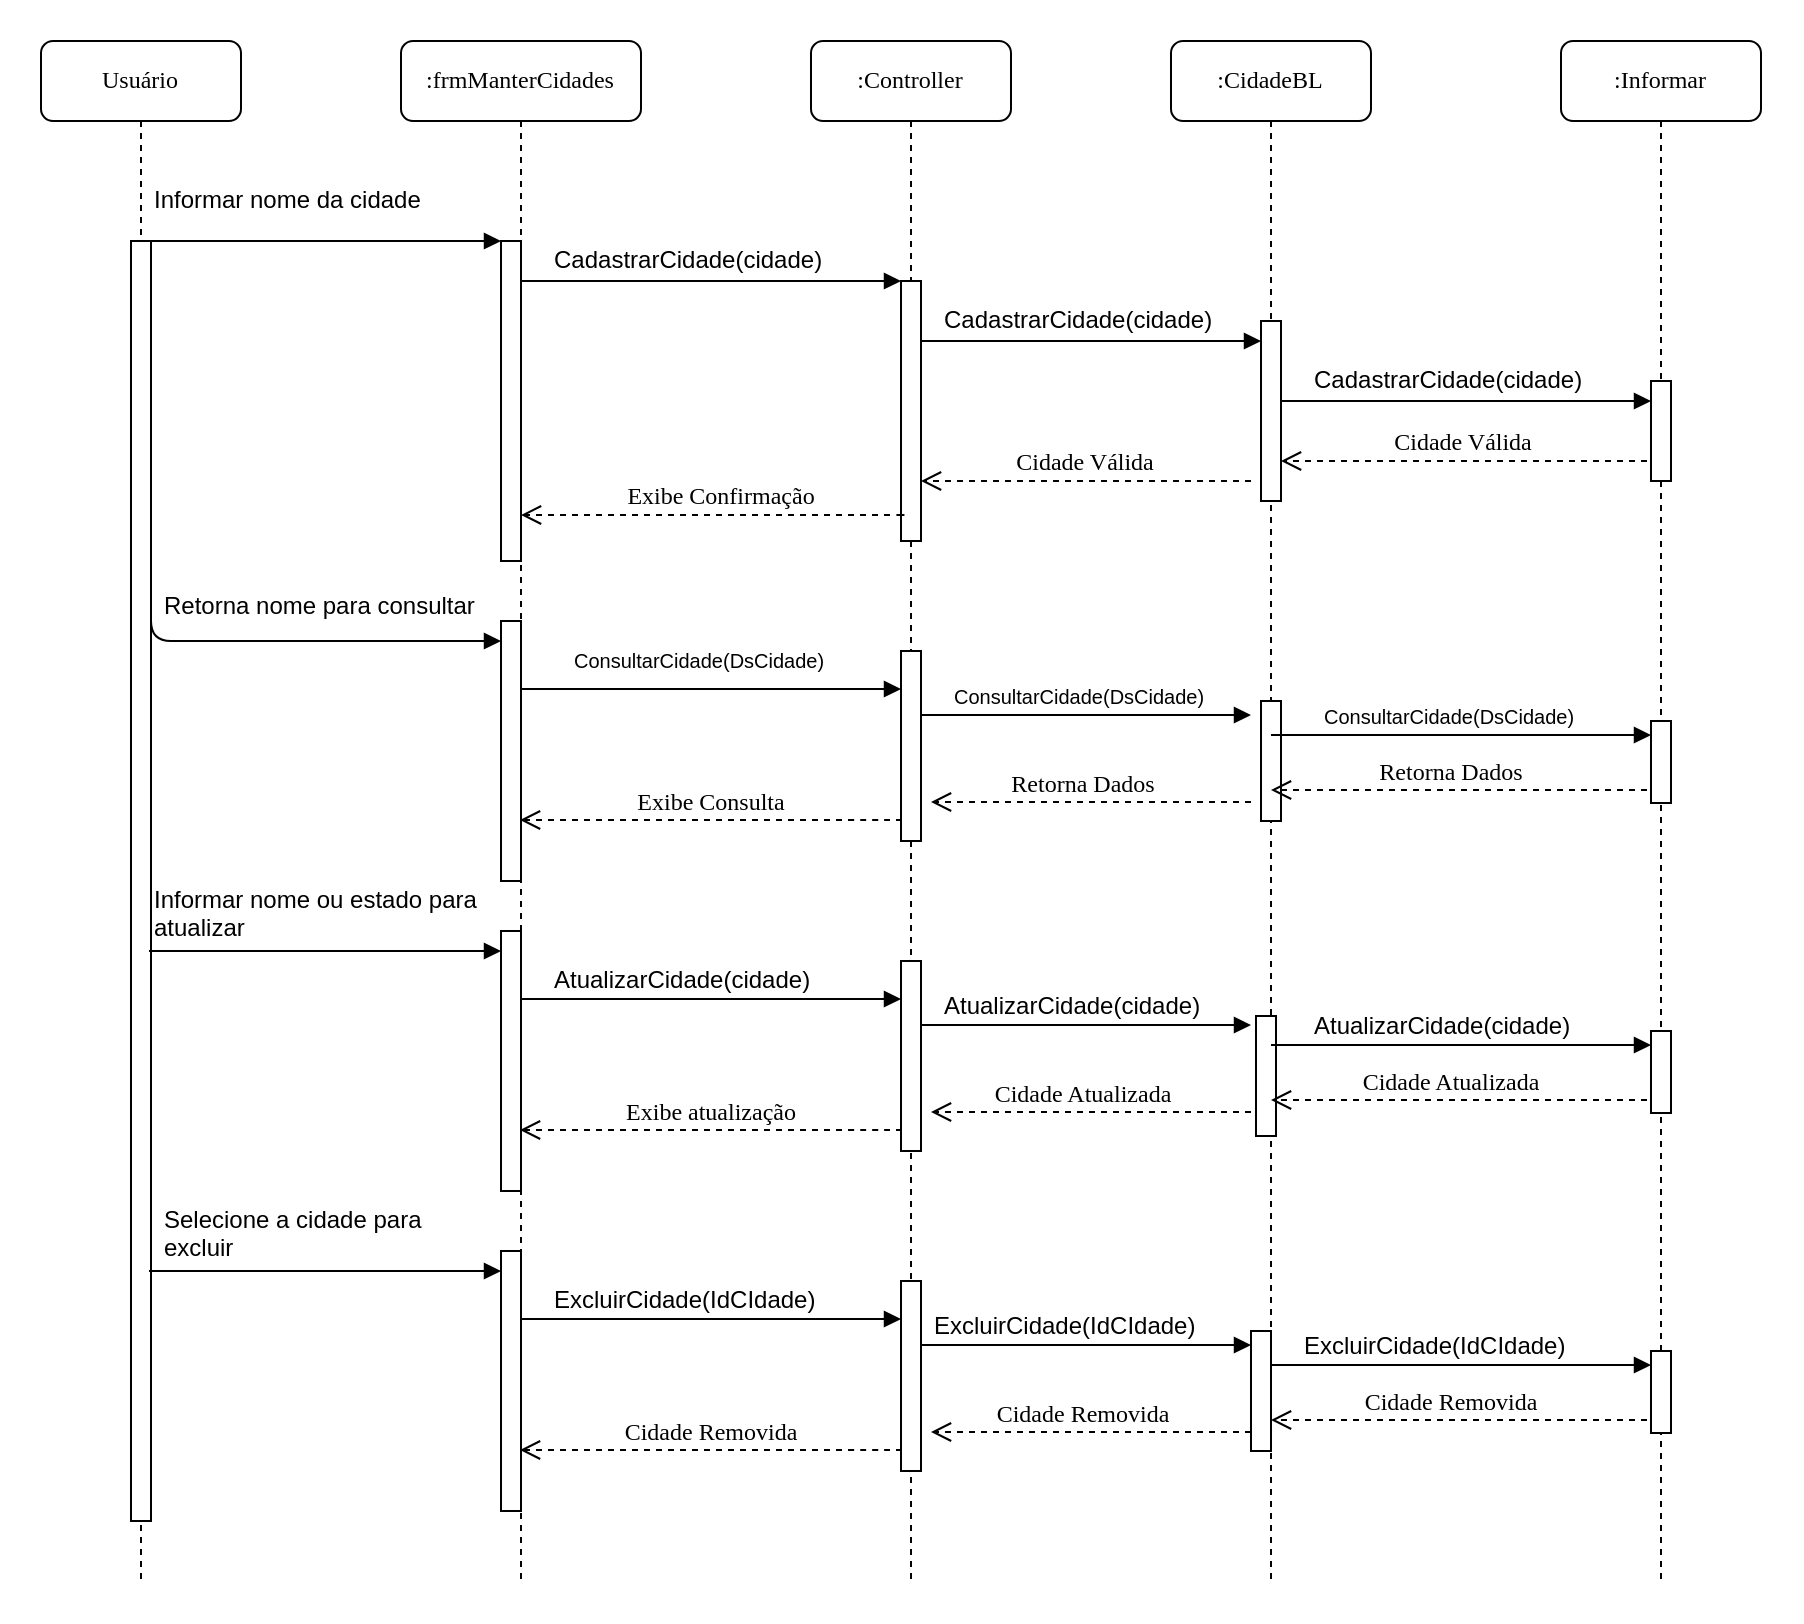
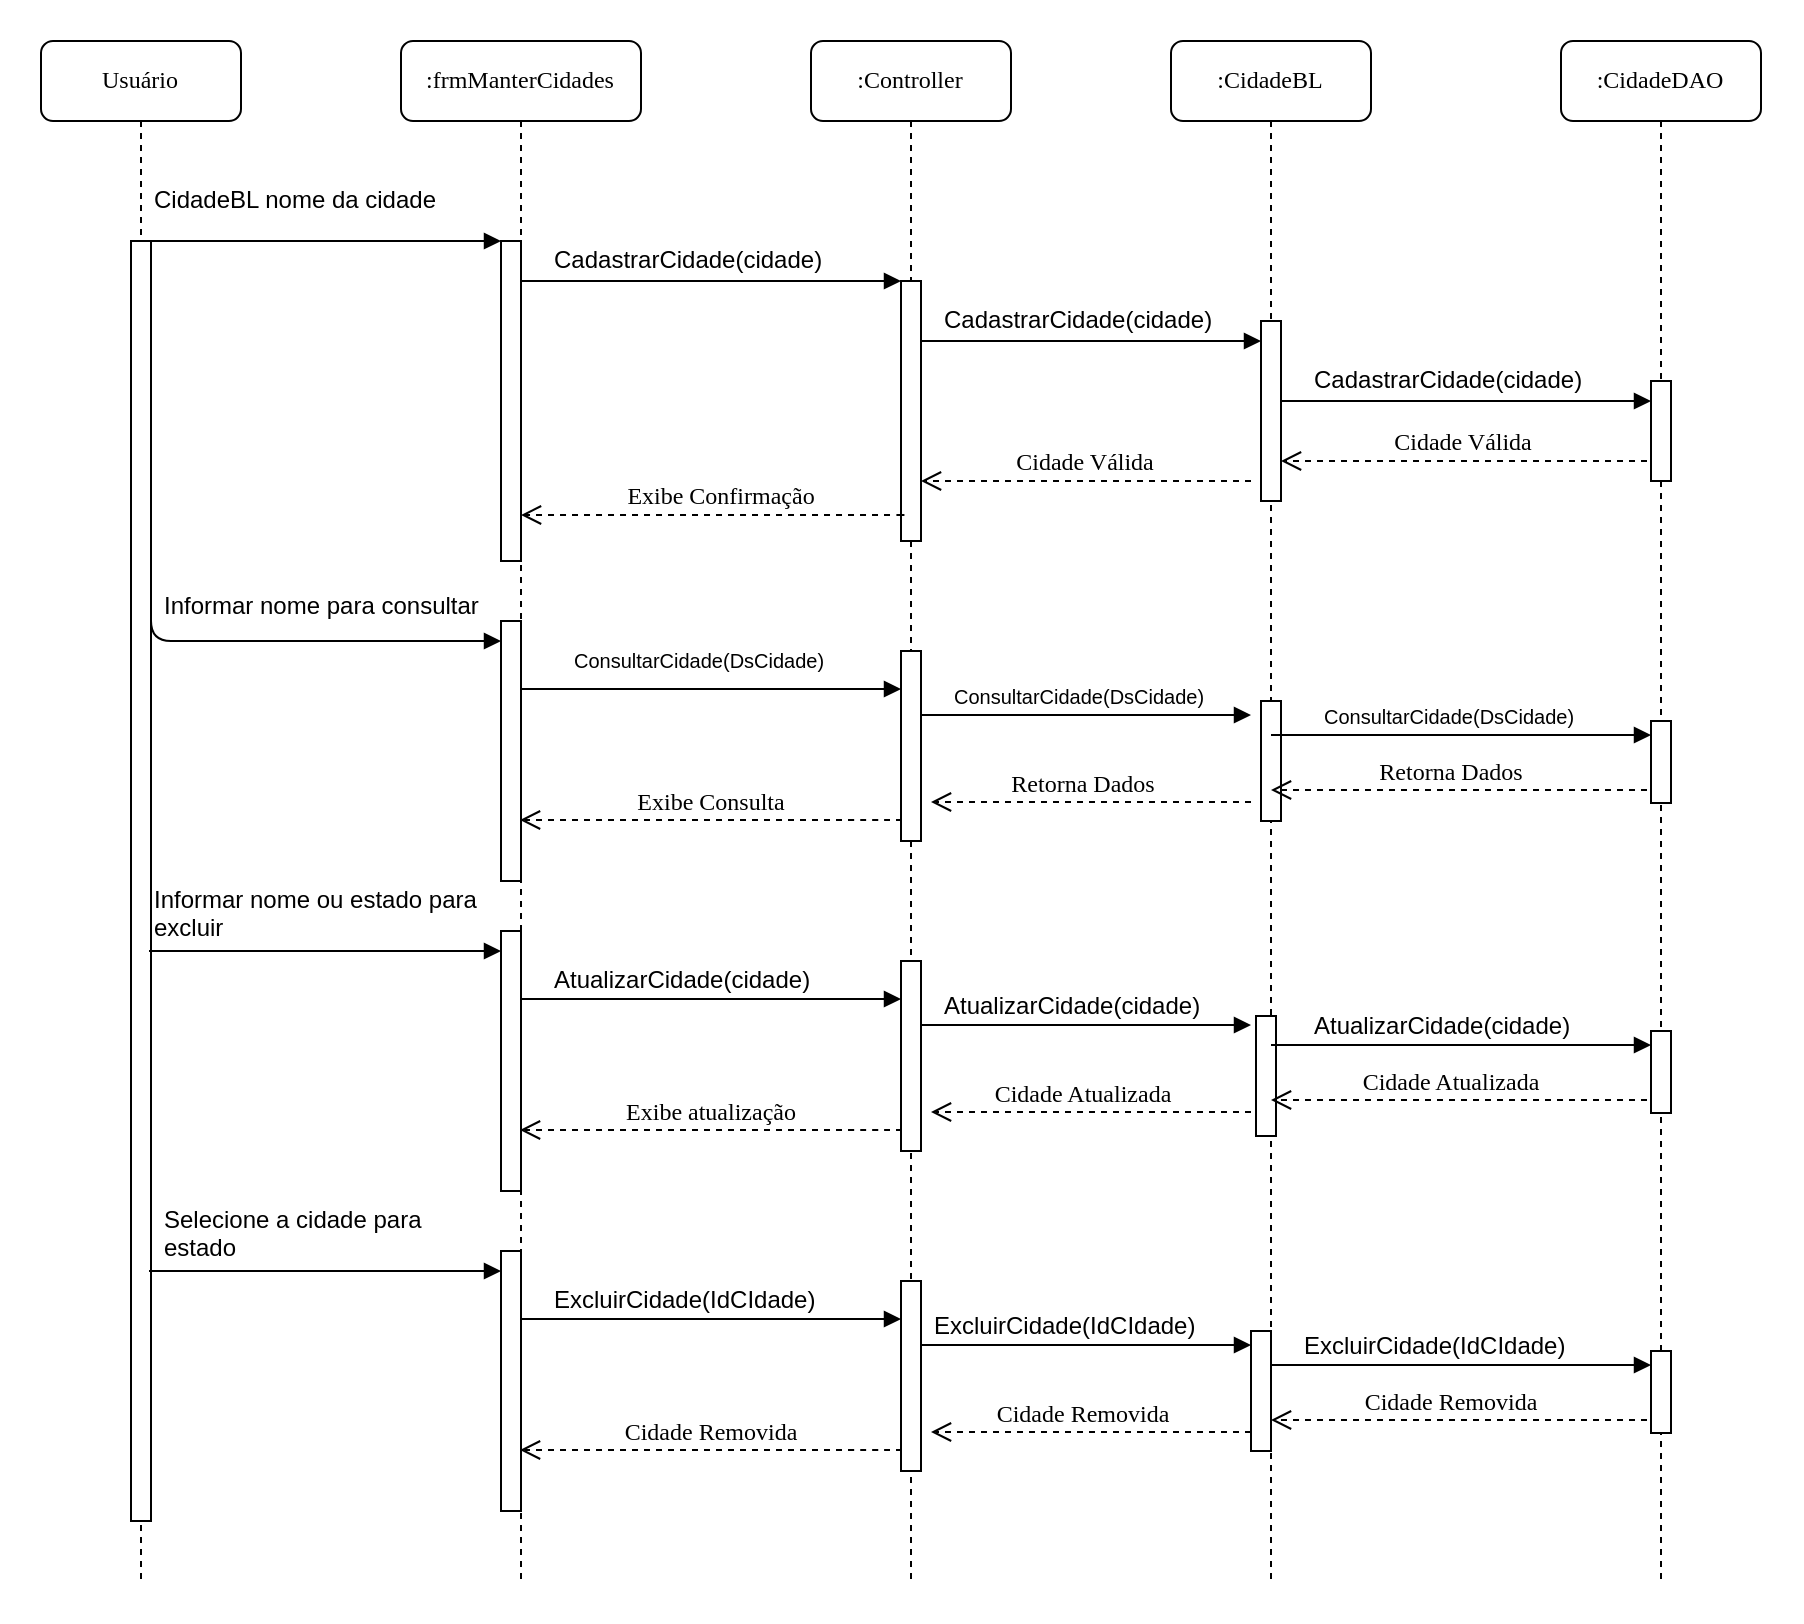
(1661, 81) -> (1661, 81)
(297, 201) -> (294, 201)
(334, 607) -> (341, 607)
(331, 916) -> (331, 916)
(301, 1236) -> (301, 1236)
